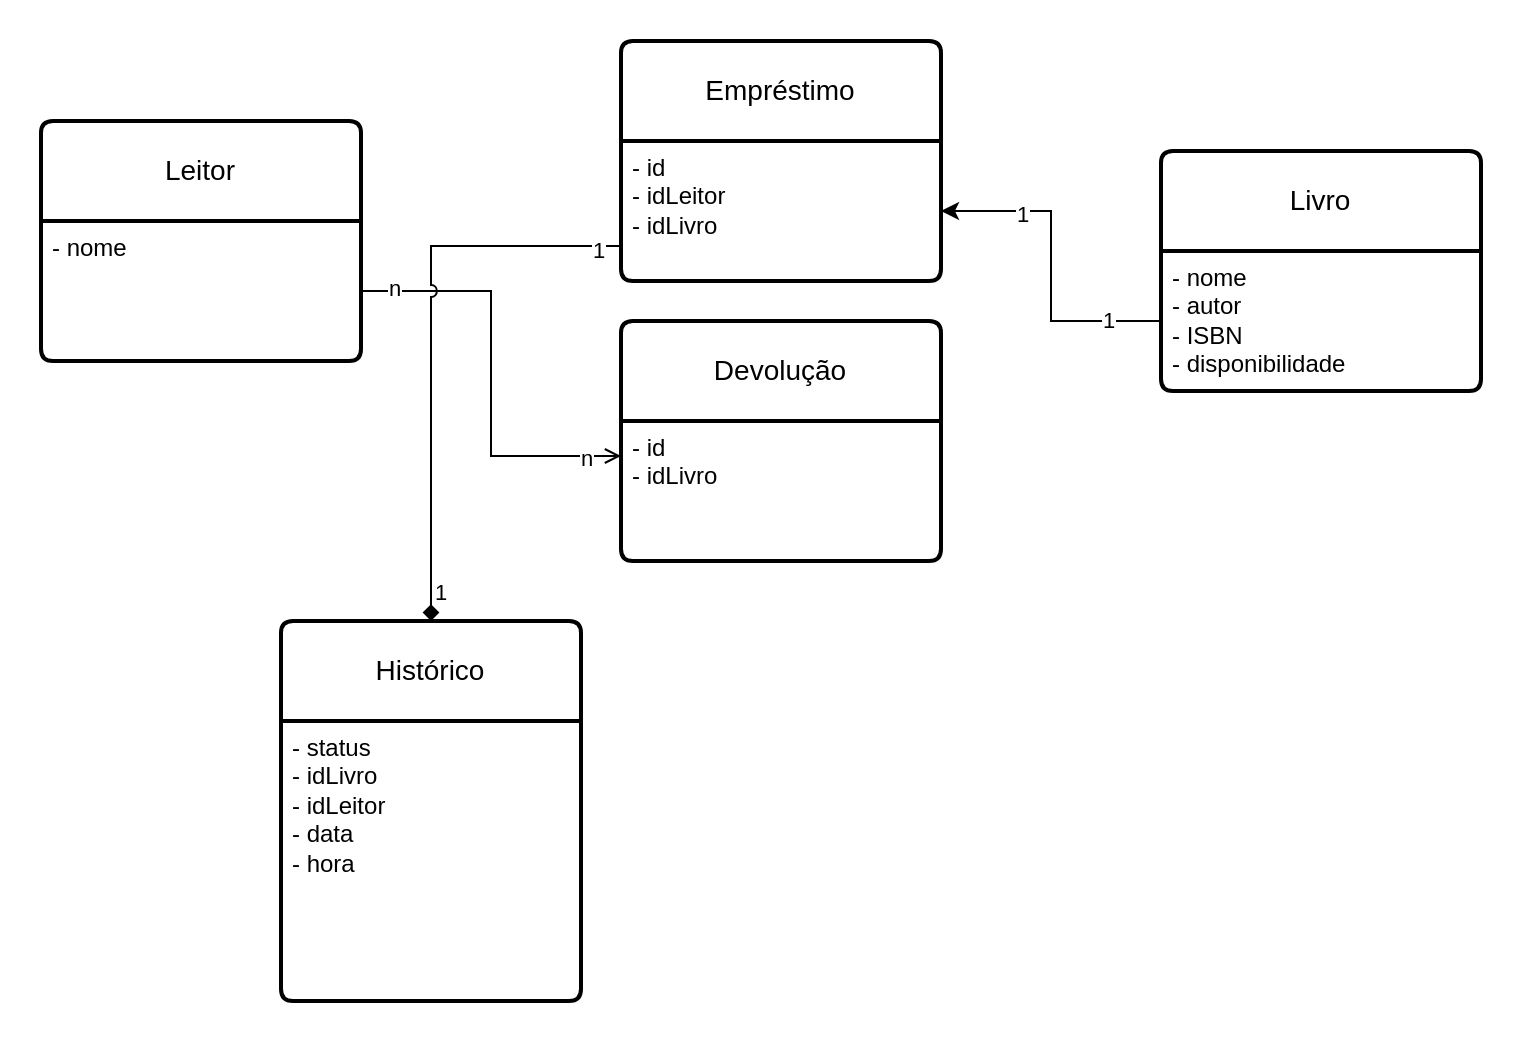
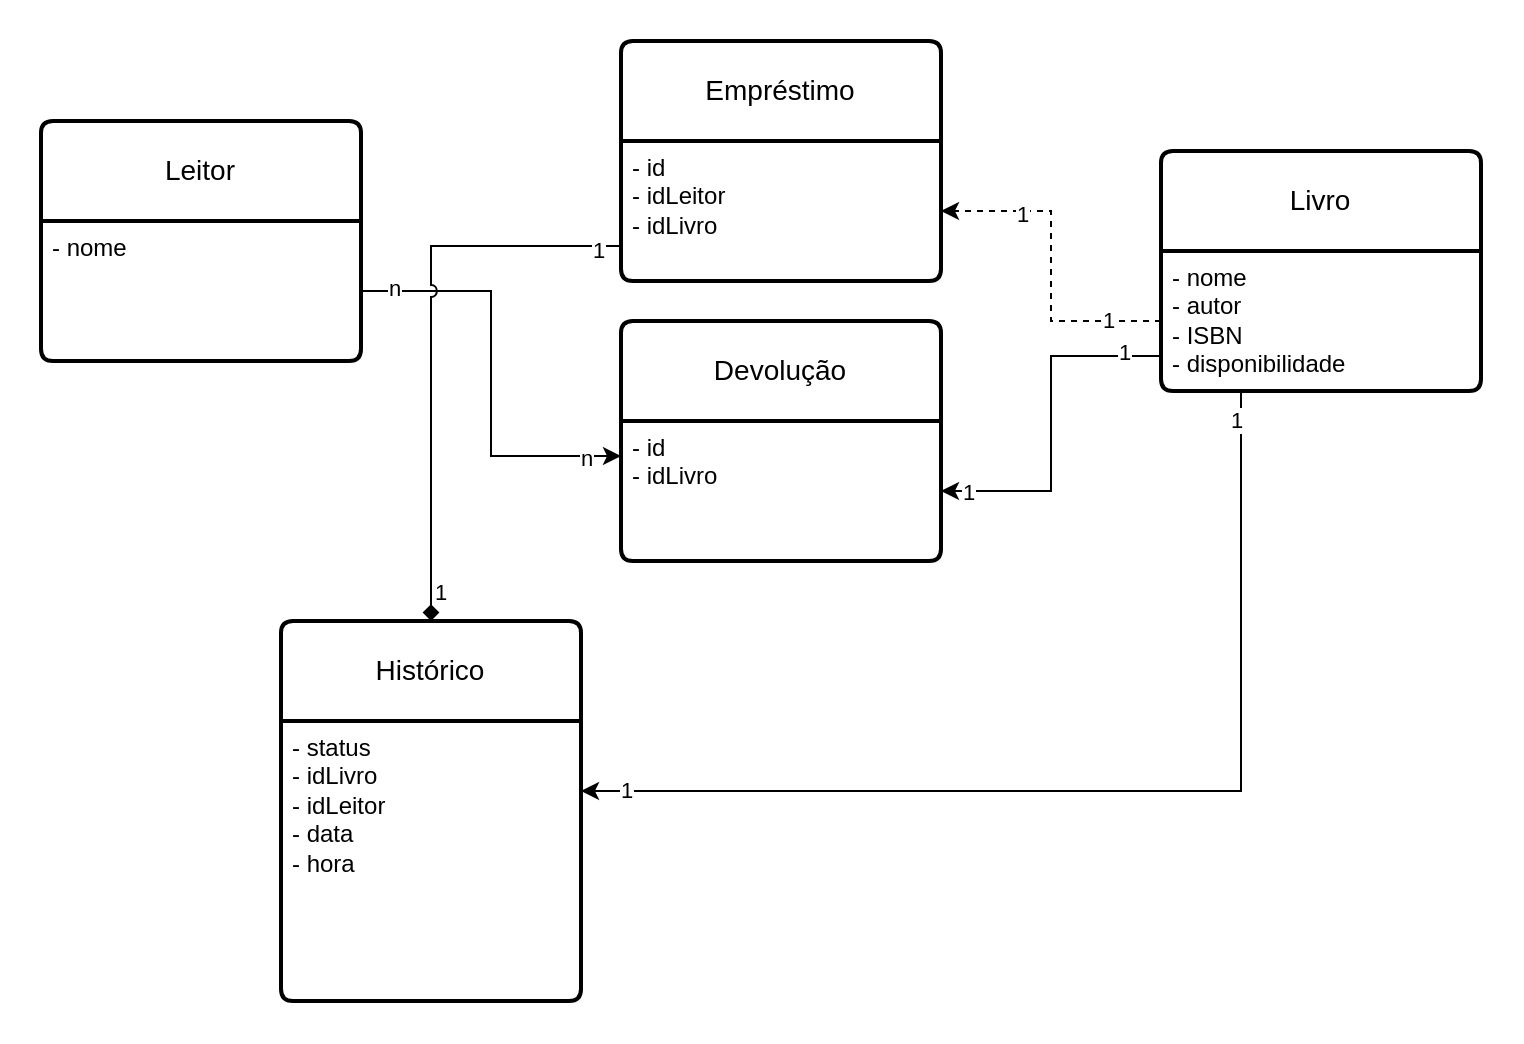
(1051, 281) -> (1051, 281)
none -> (1051, 418)
(608, 456) -> (606, 456)
none -> (1101, 791)
